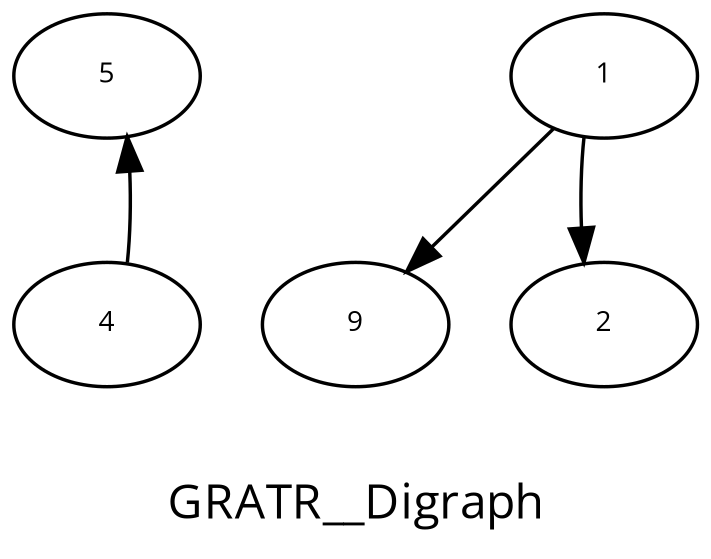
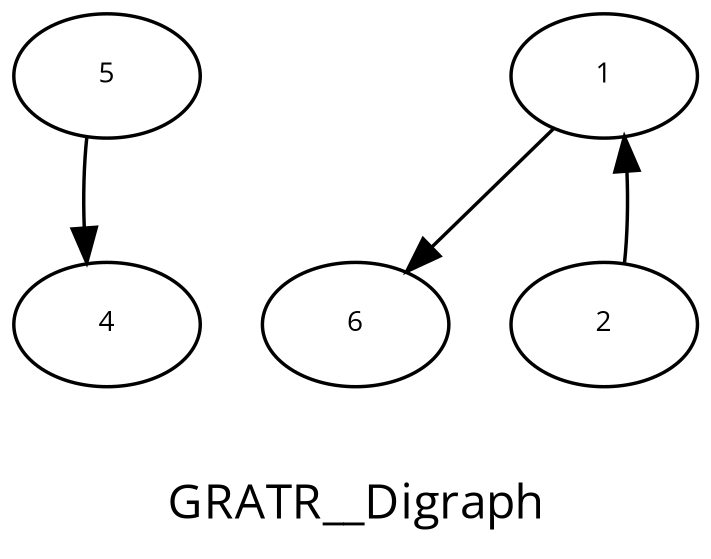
(581, 182) -> (627, 217)
(130, 217) -> (84, 182)
(356, 325) -> (356, 325)
